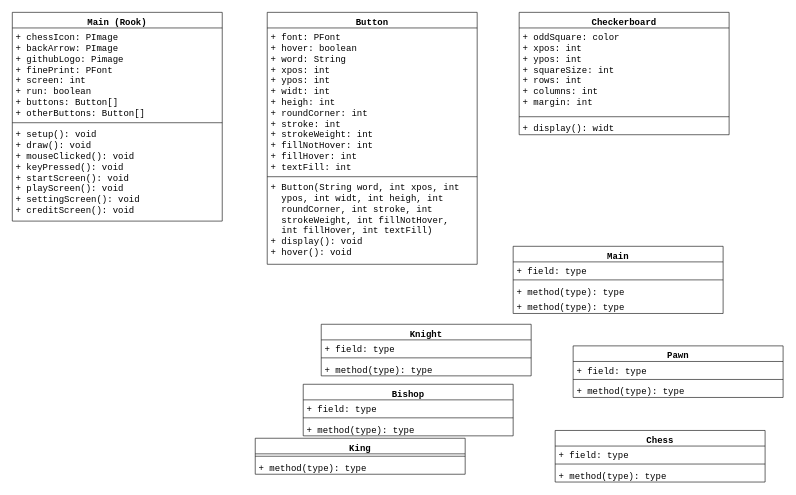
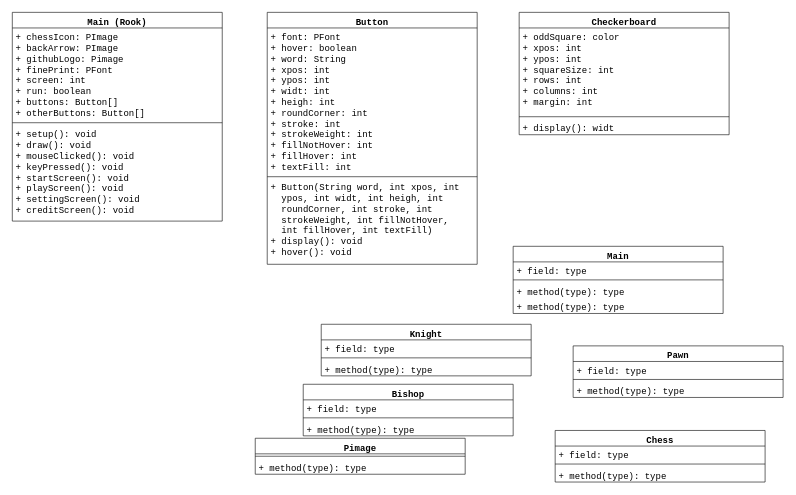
(360, 448) -> (360, 448)
